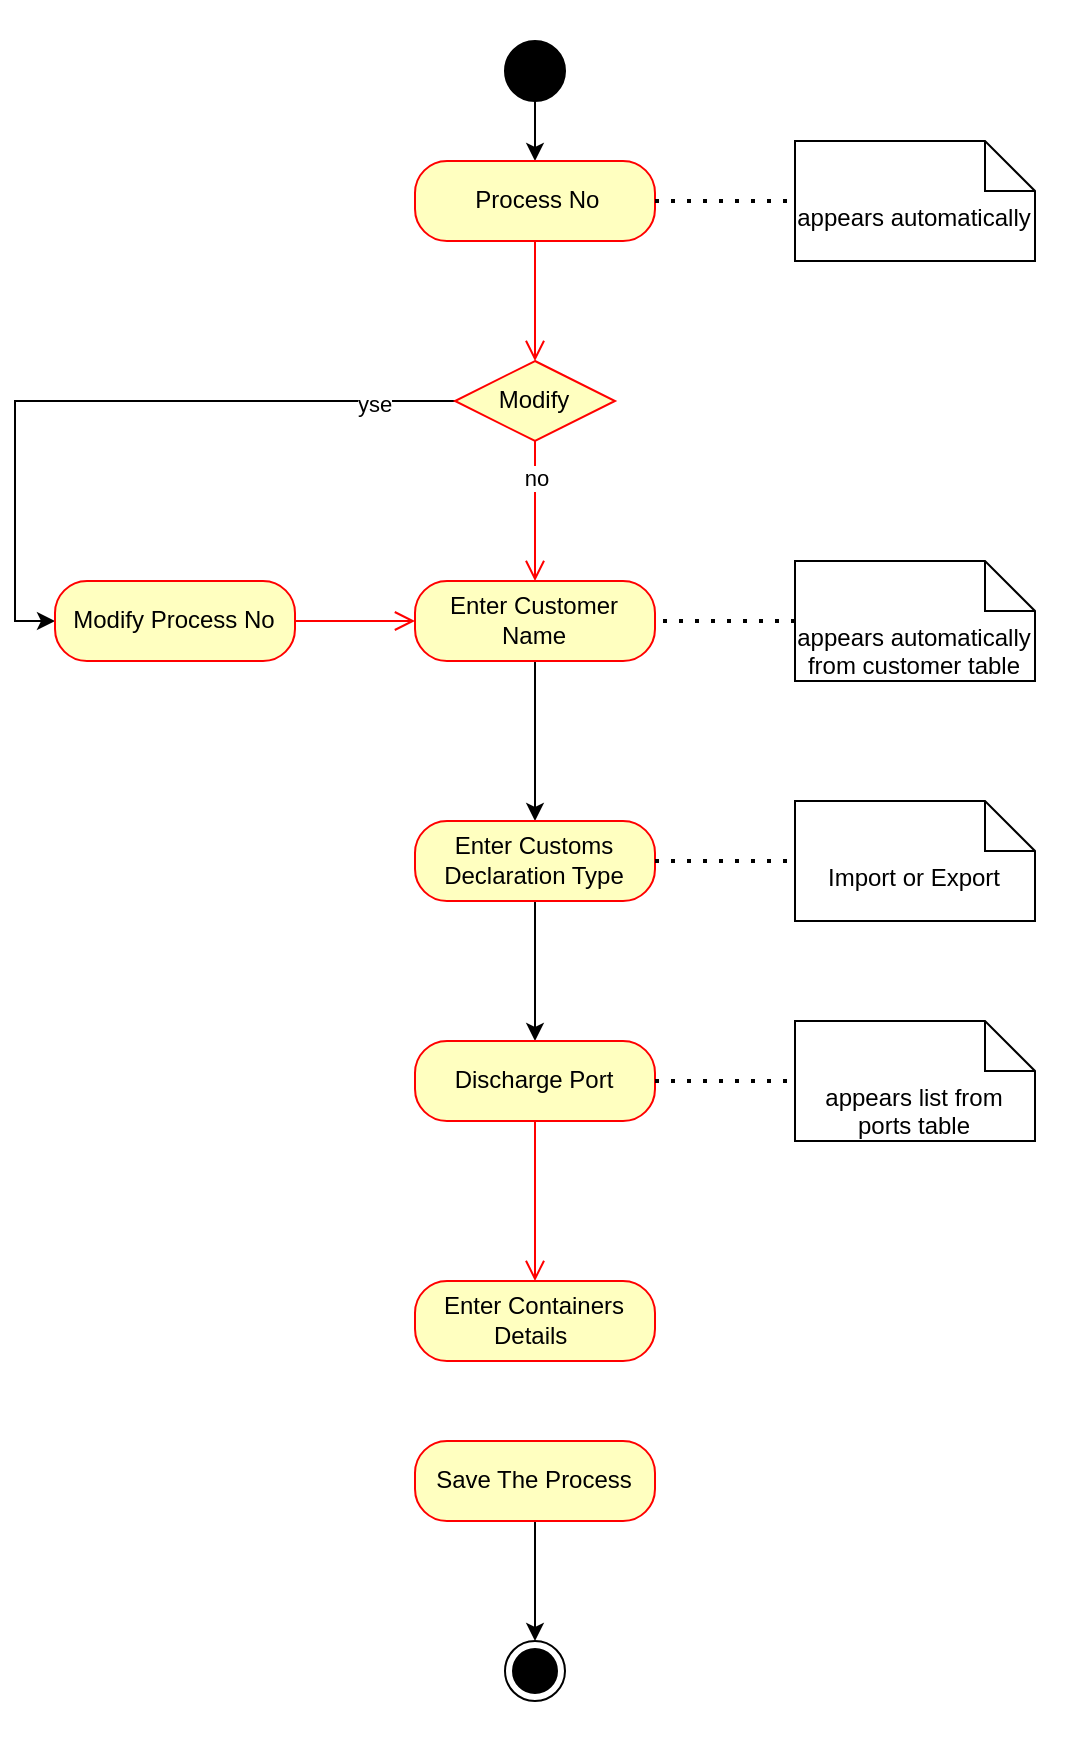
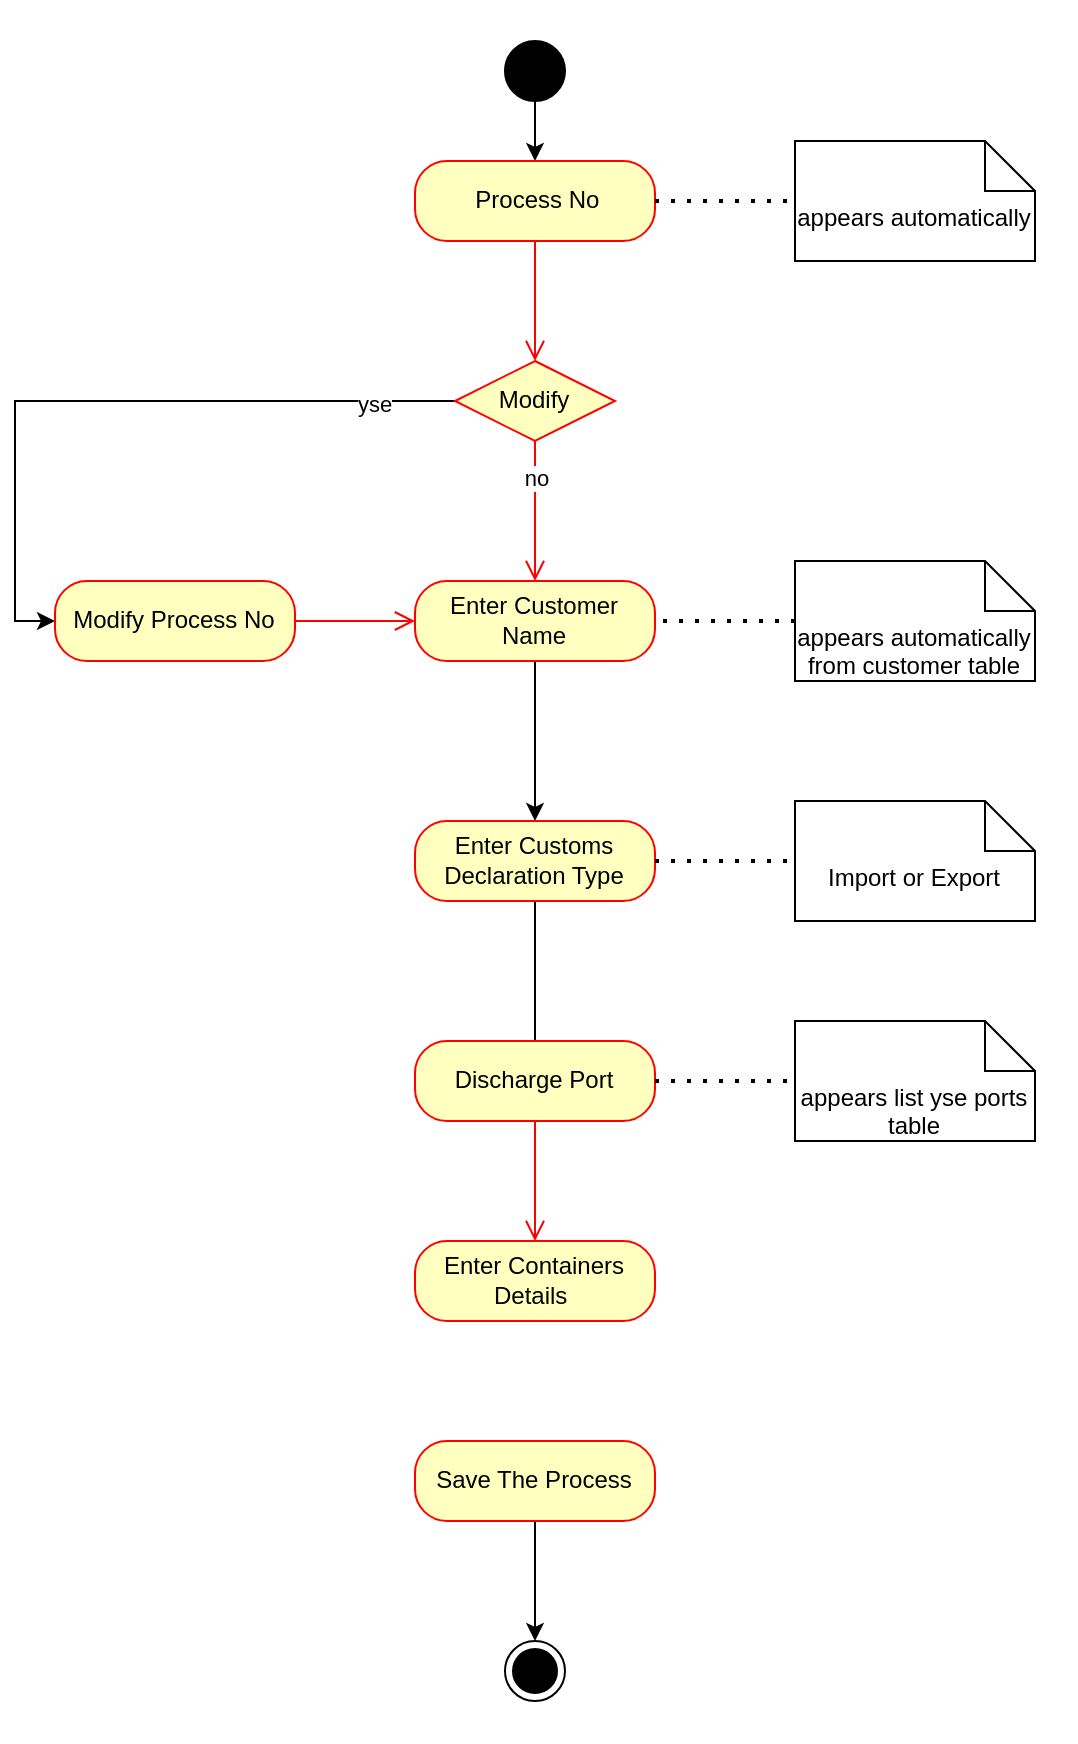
(535, 1026) -> (535, 1031)
(915, 1114) -> (915, 1114)
(535, 1321) -> (535, 1281)
